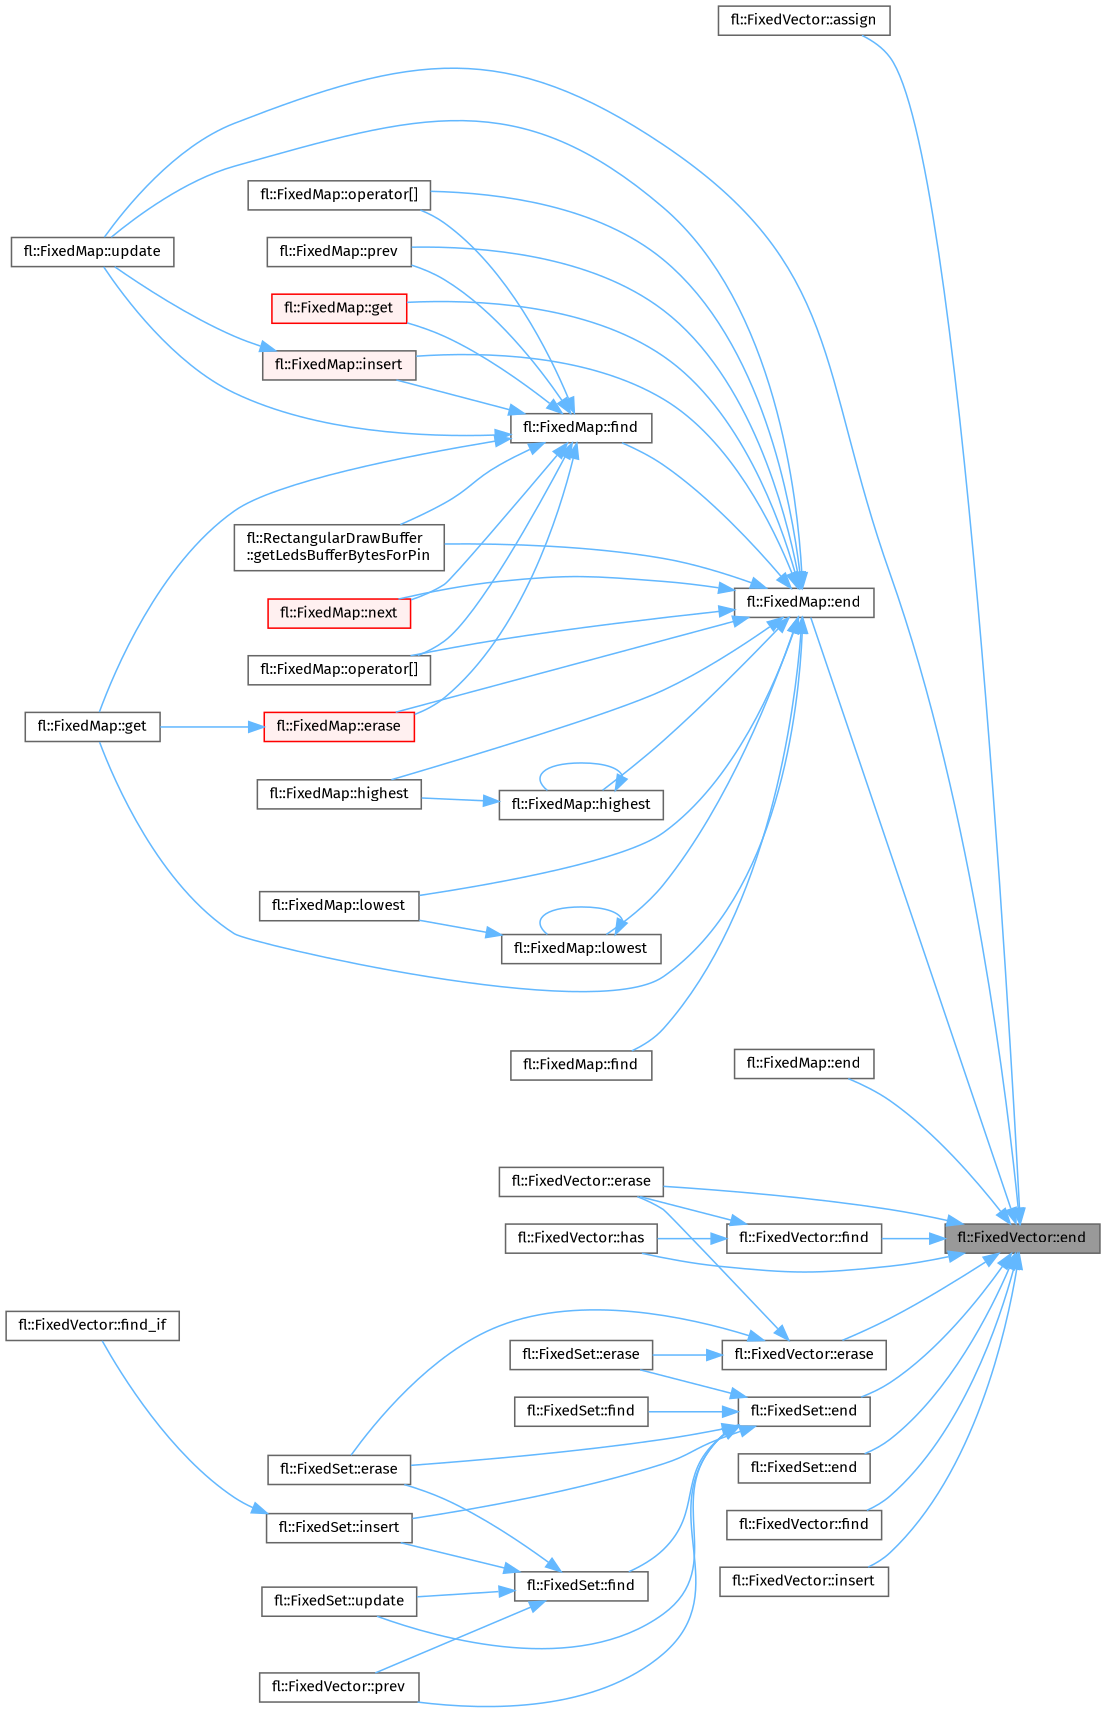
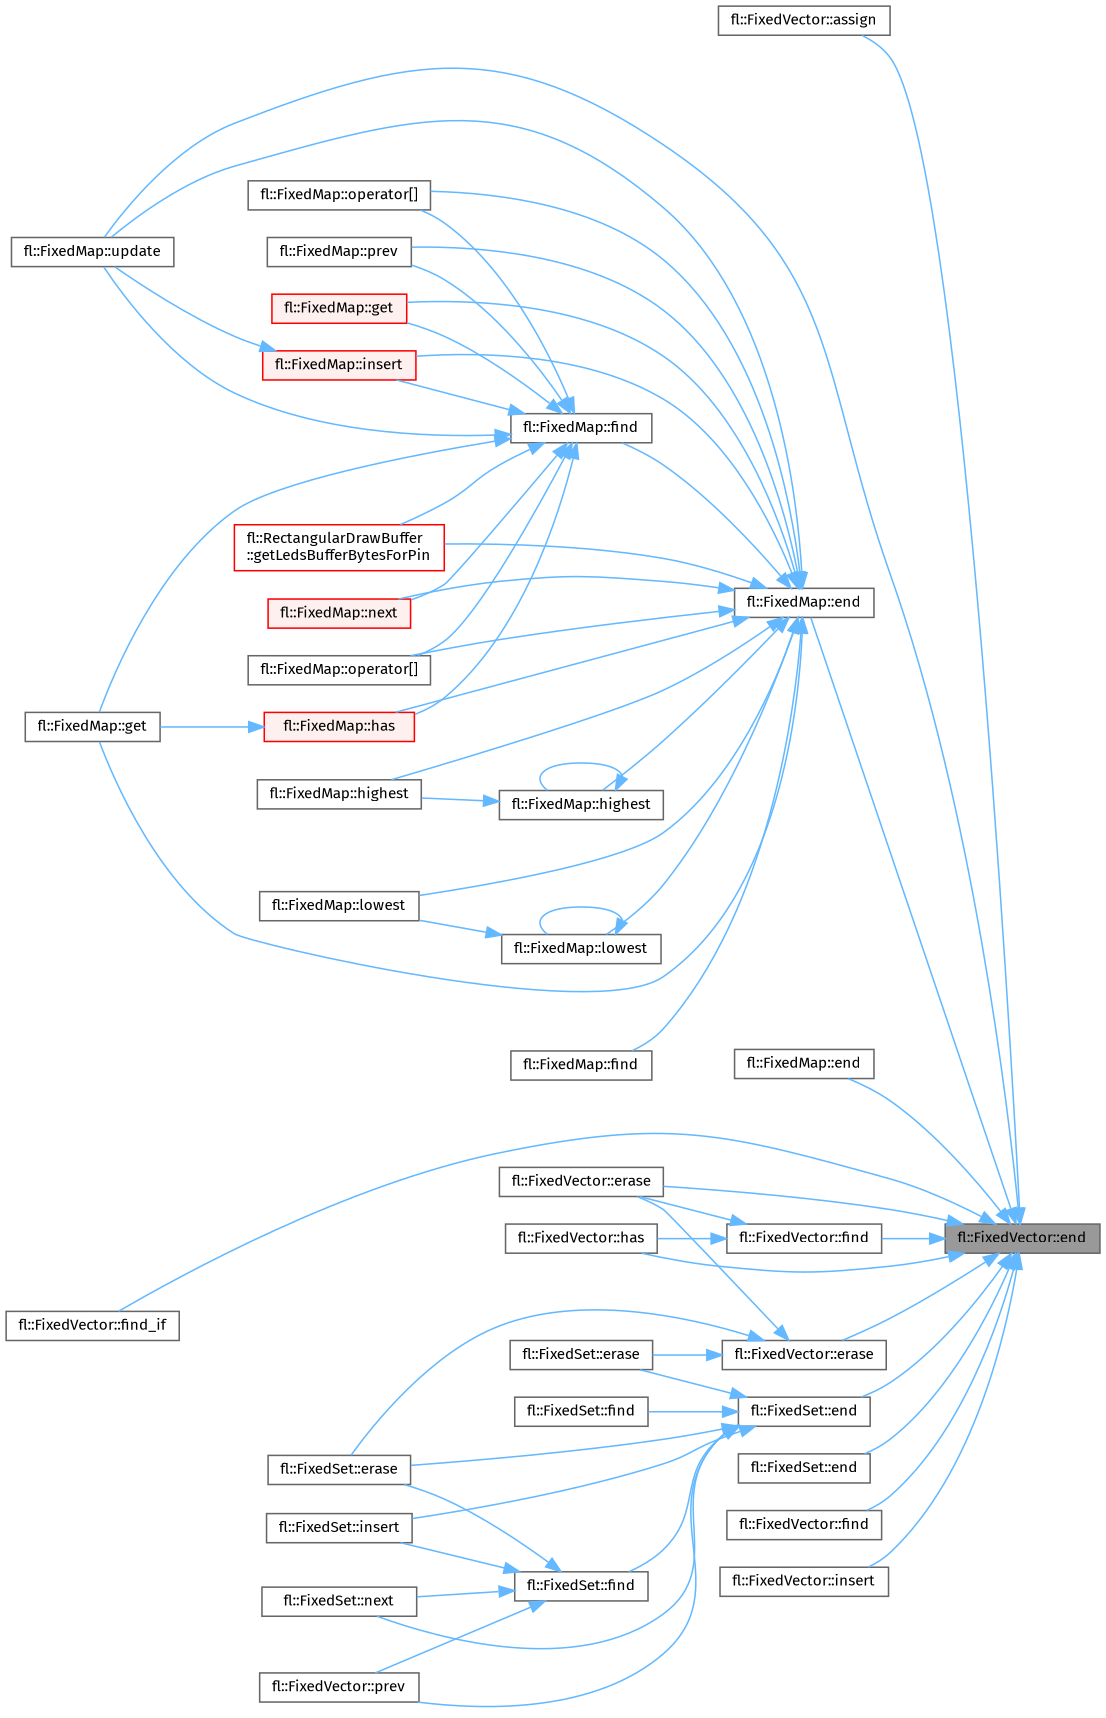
(339, 365) -> (339, 365)
(339, 548) -> (339, 548)
(339, 727) -> (339, 727)
(167, 1435) -> (540, 1145)
(339, 1602) -> (339, 1602)
